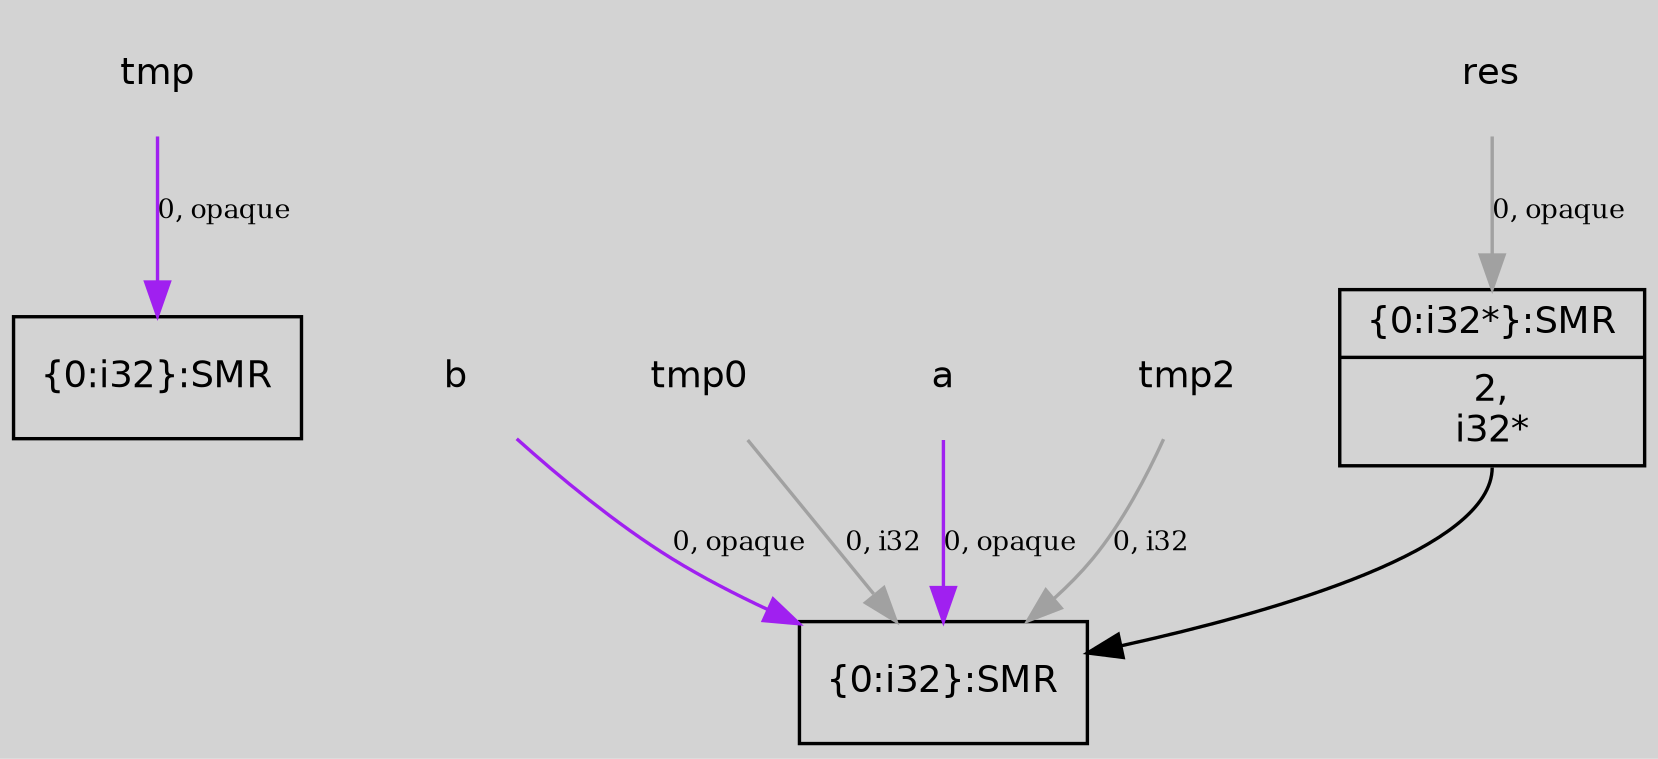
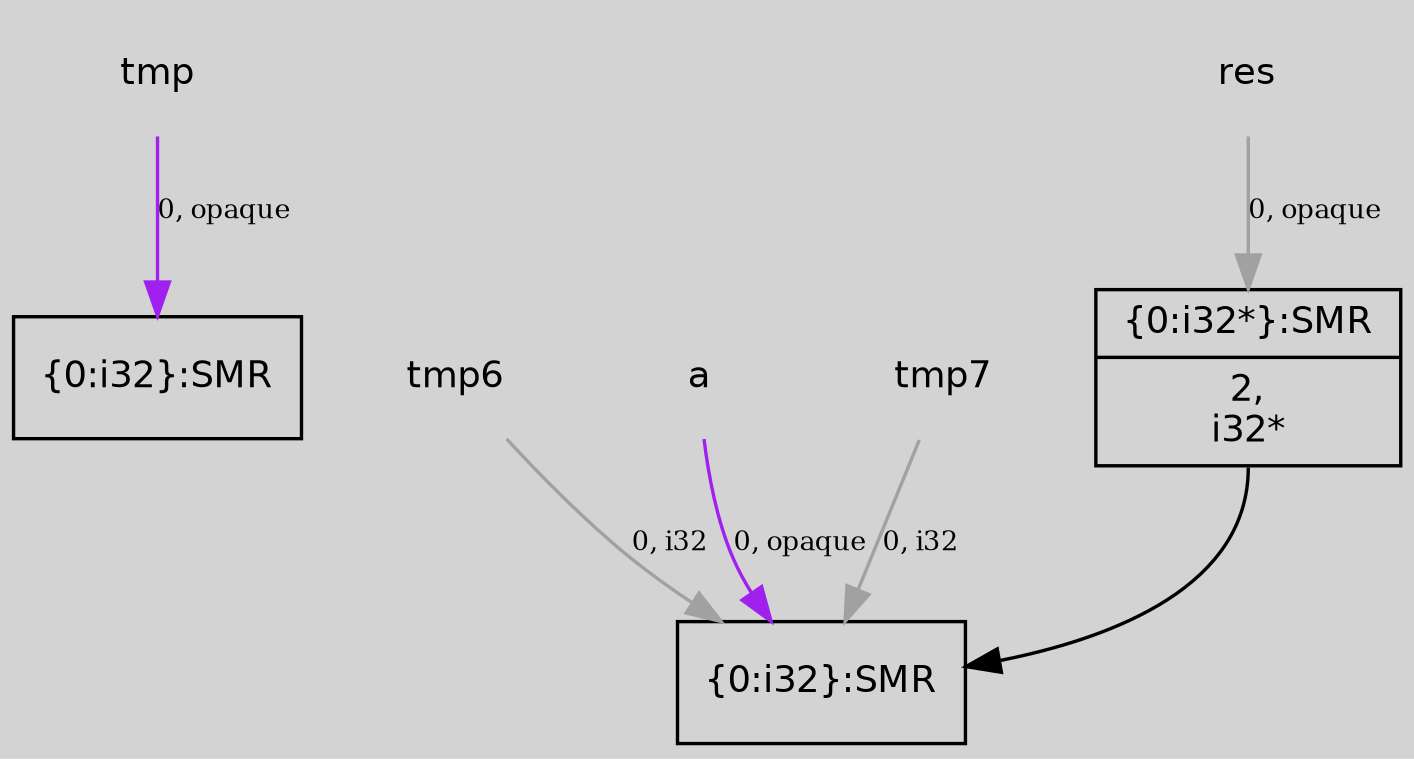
(456, 378) -> none
(700, 378) -> (456, 378)
(1187, 378) -> (943, 378)
